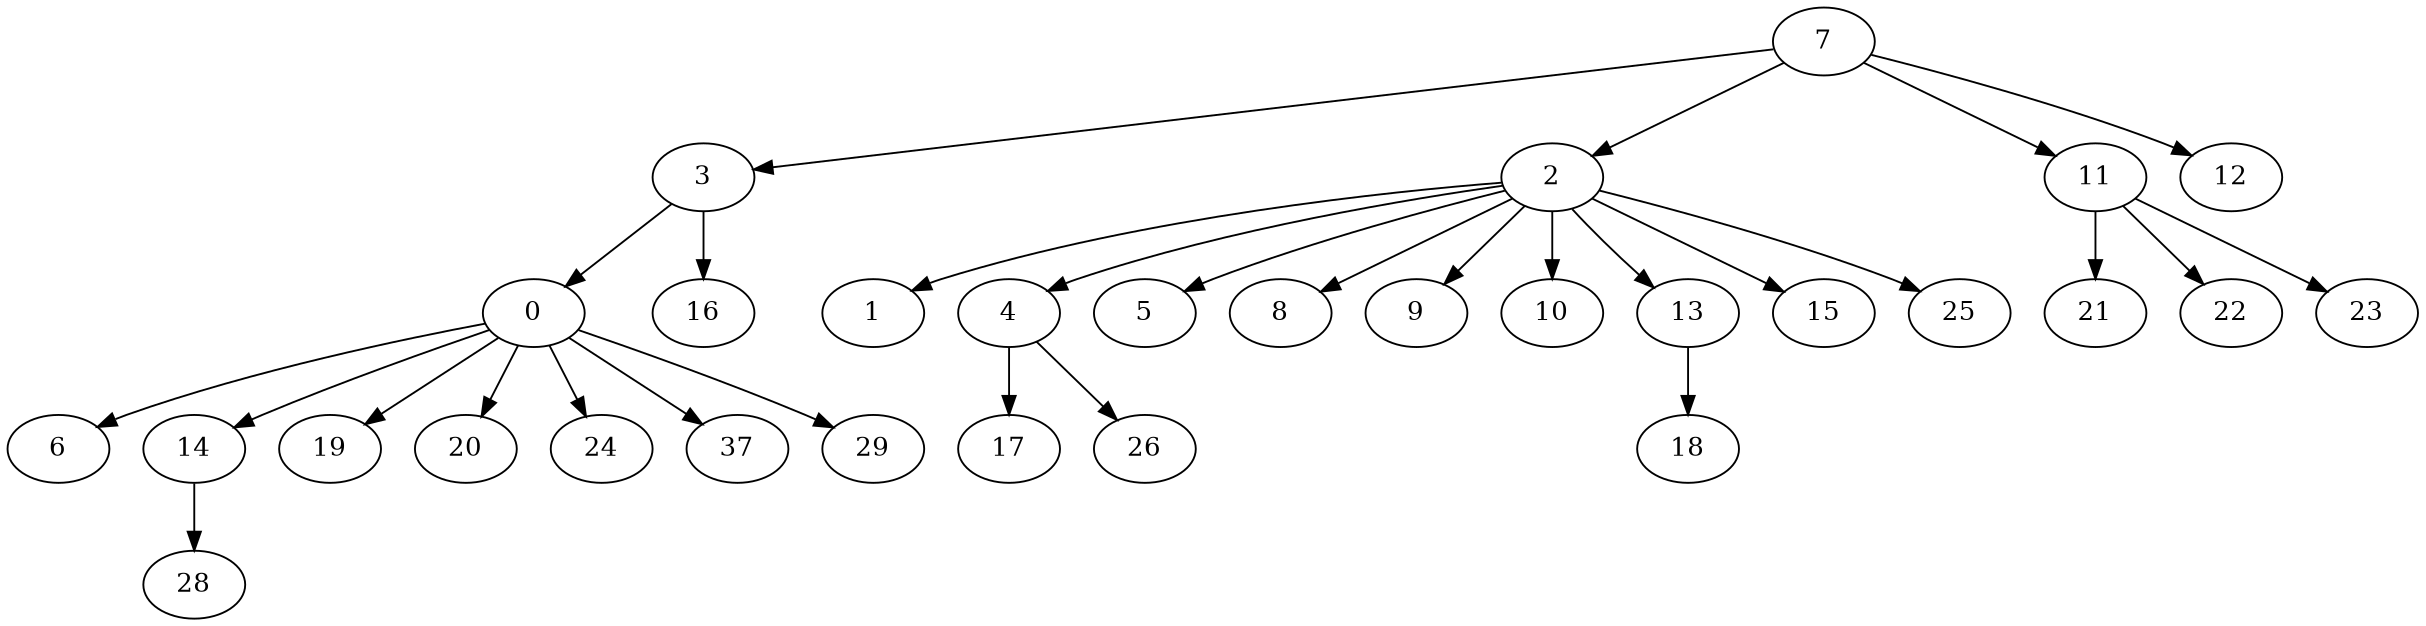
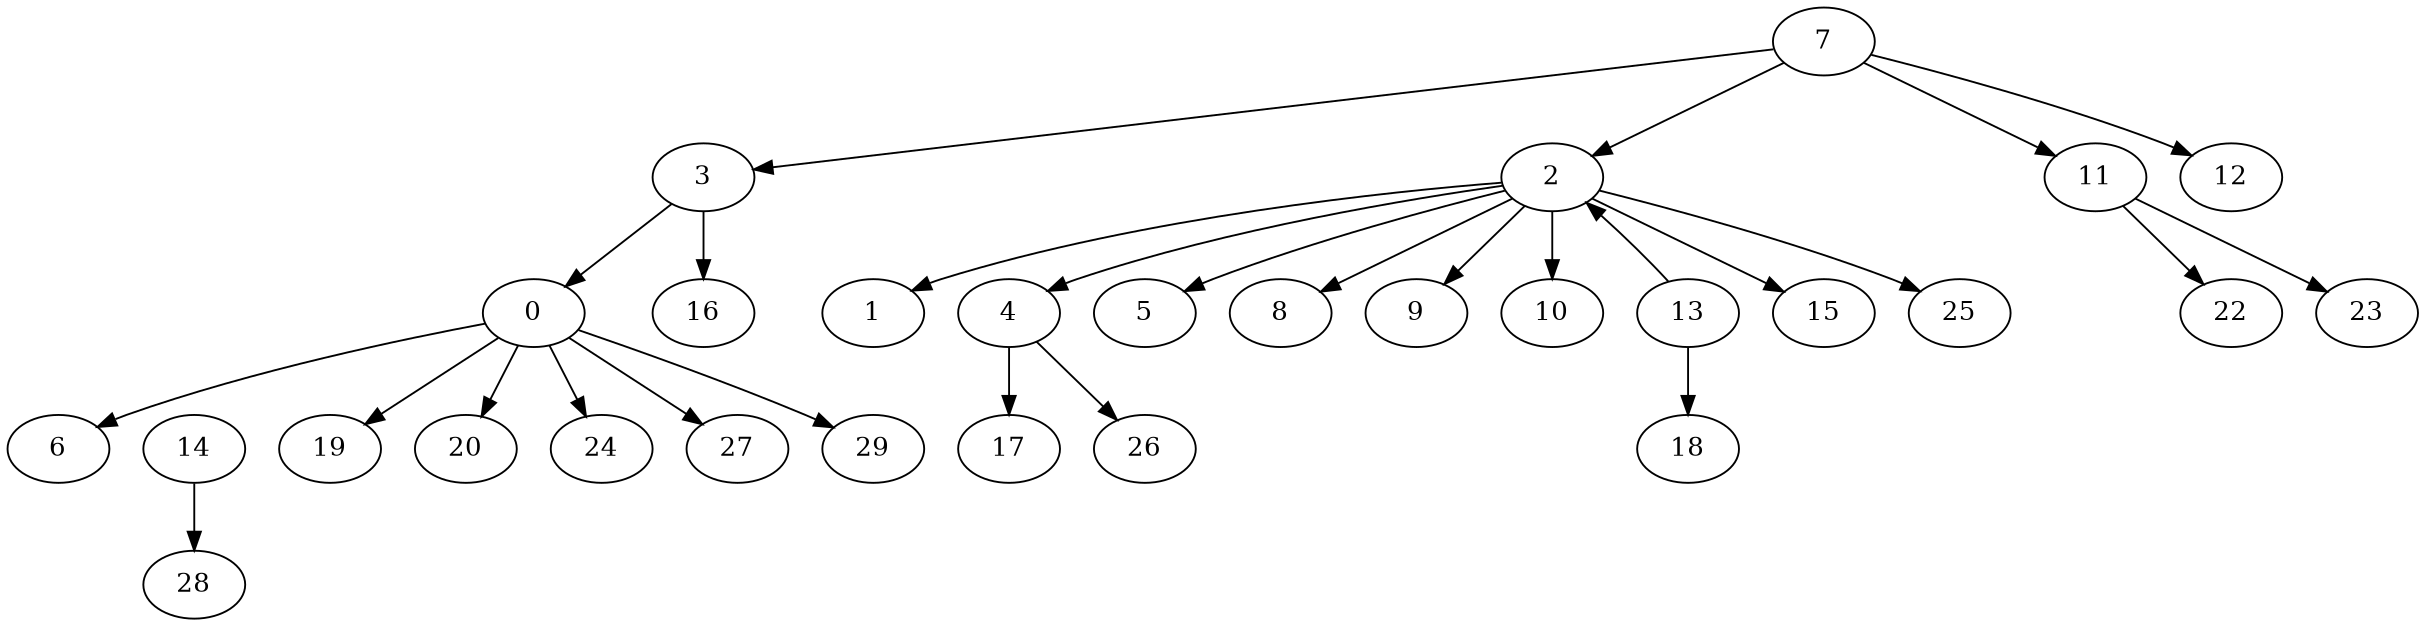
(1605, 243) -> (1635, 248)
(2095, 313) -> none
(370, 373) -> none
(737, 449) -> (737, 449)
